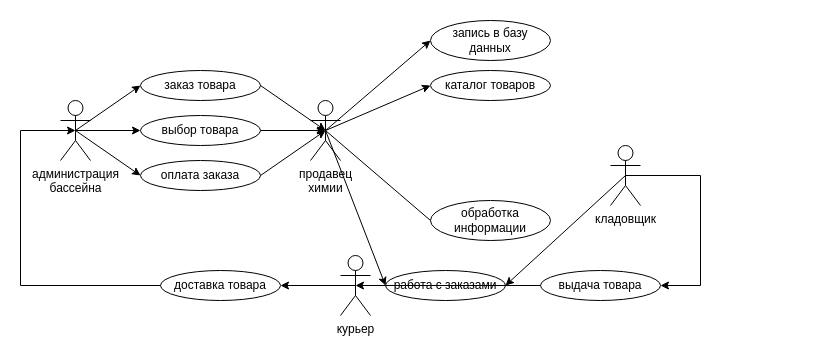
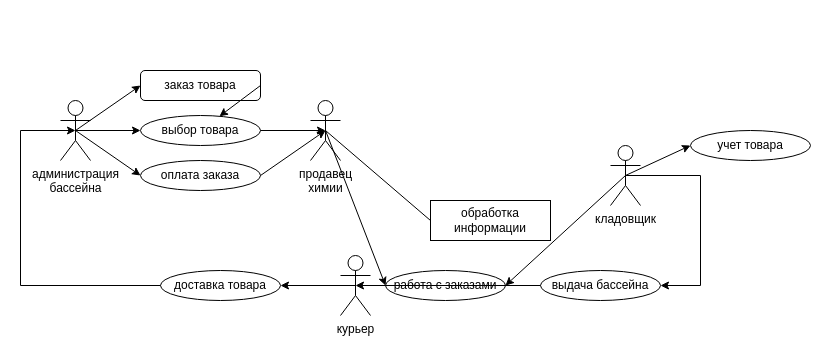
(491, 41) -> none
(201, 86) -> (201, 86)
(377, 86) -> none
(491, 86) -> none
(290, 106) -> (243, 99)
(382, 106) -> none
none -> (751, 146)
none -> (662, 159)
(491, 221) -> (491, 221)
(601, 286) -> (601, 286)
